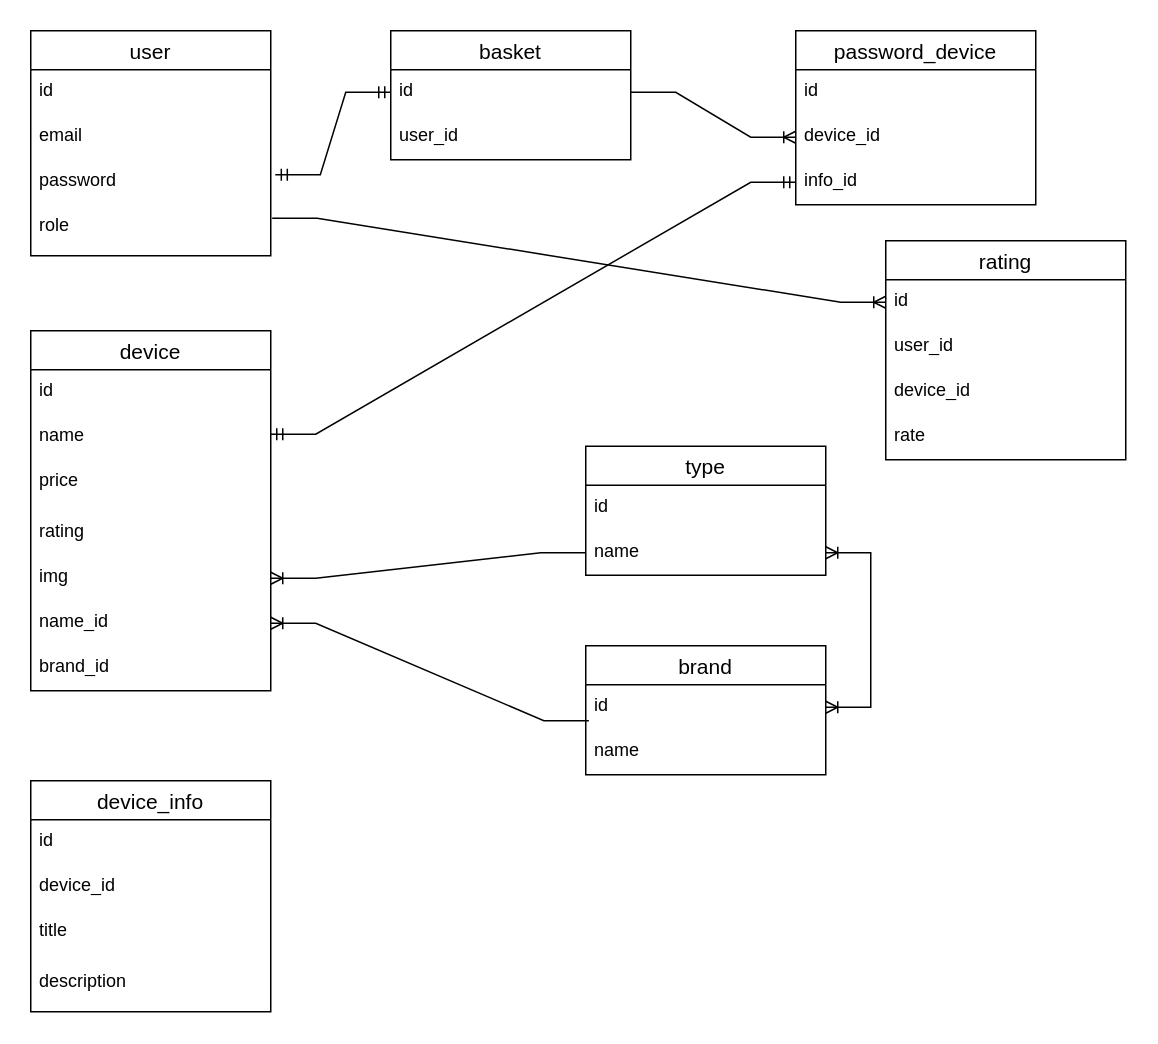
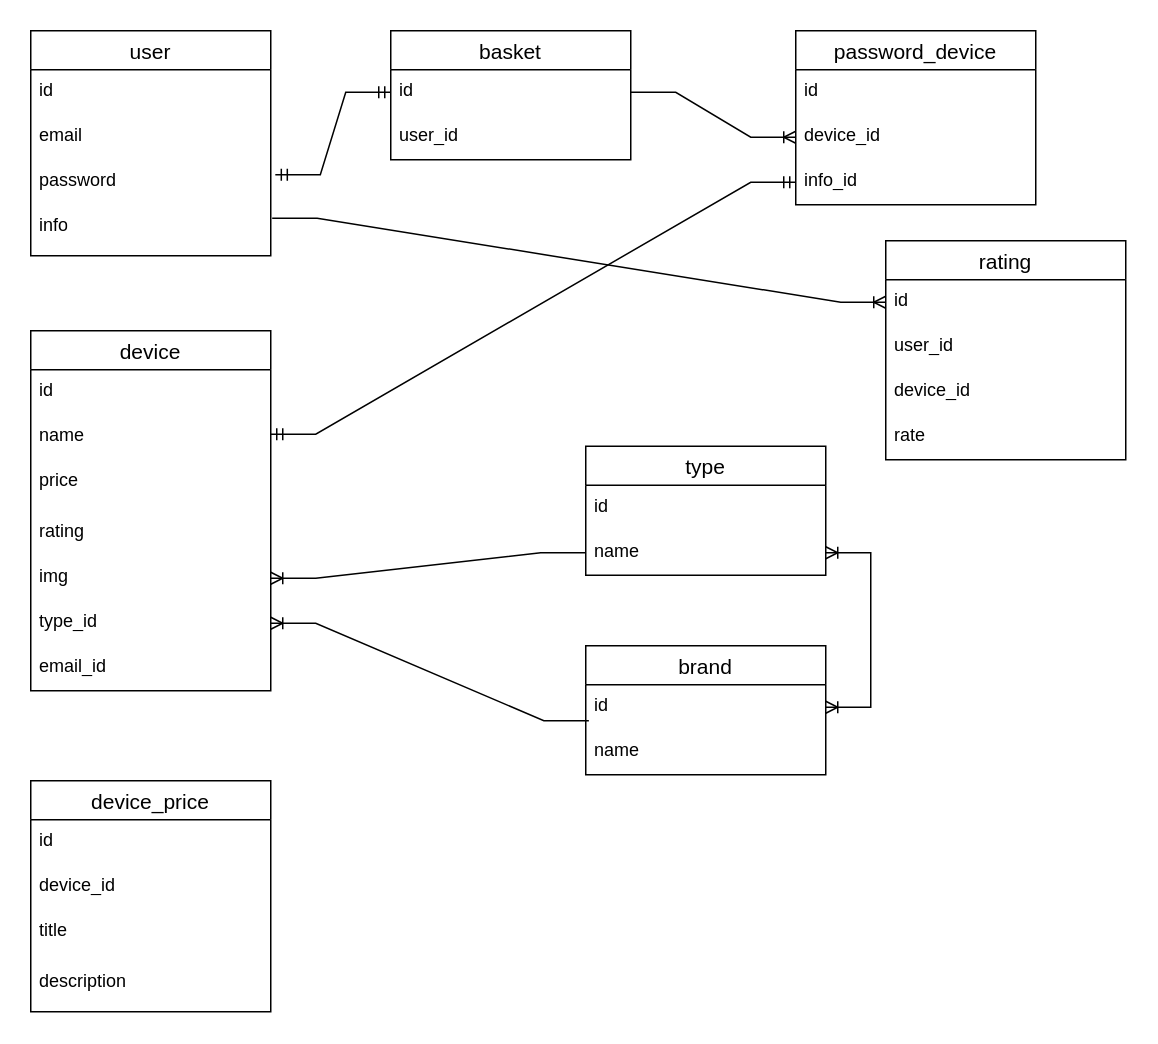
(58, 226) -> (58, 226)
(73, 622) -> (73, 622)
(78, 667) -> (73, 667)
(150, 802) -> (150, 802)
